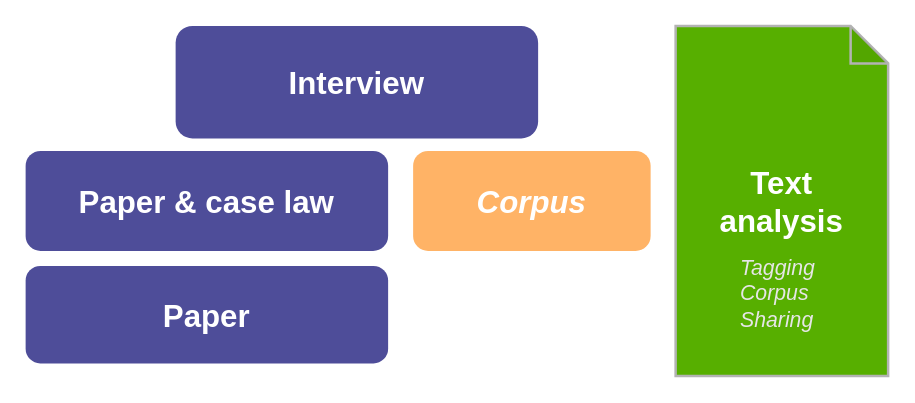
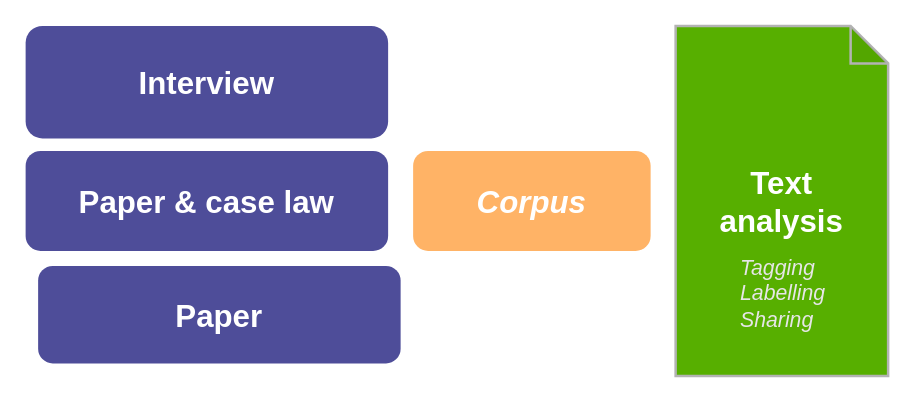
(357, 82) -> (207, 82)
(780, 294) -> (786, 294)
(207, 314) -> (219, 314)
